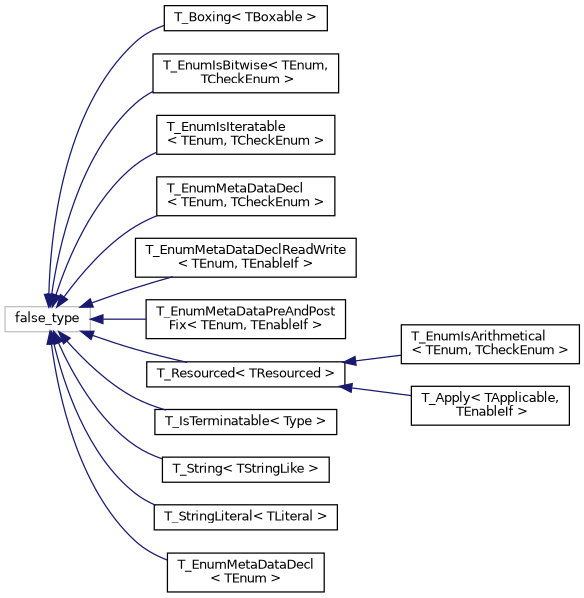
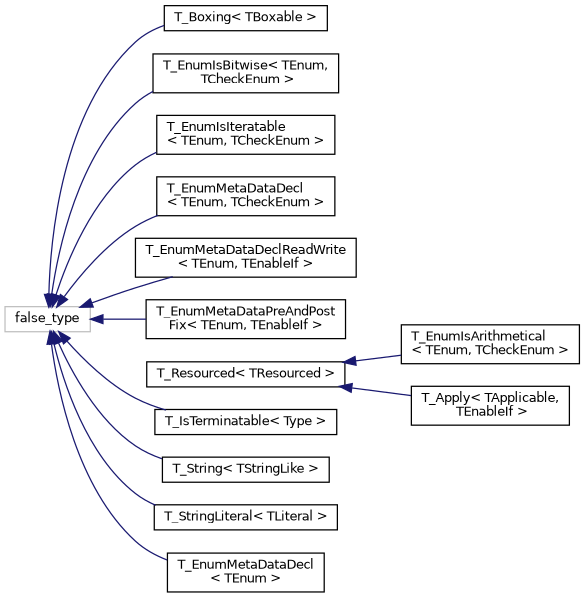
(139, 350) -> none
